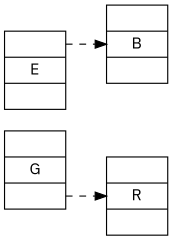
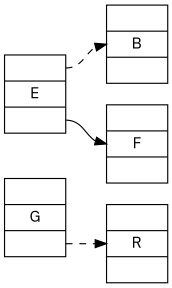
none -> (137, 144)
